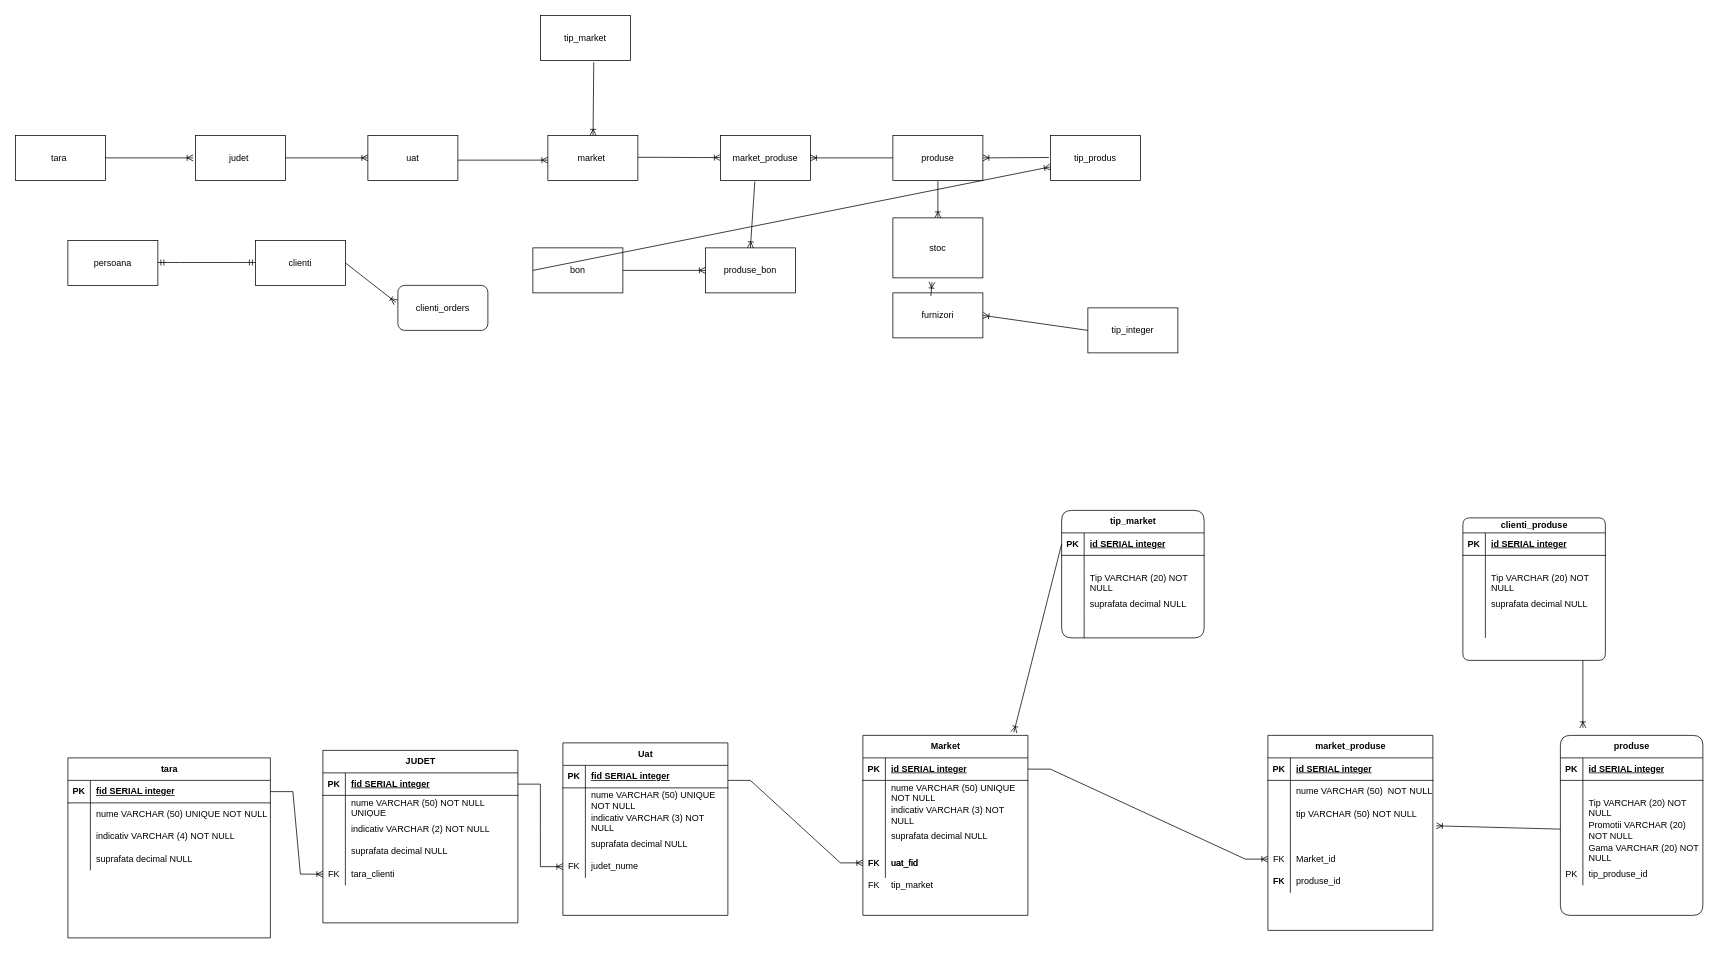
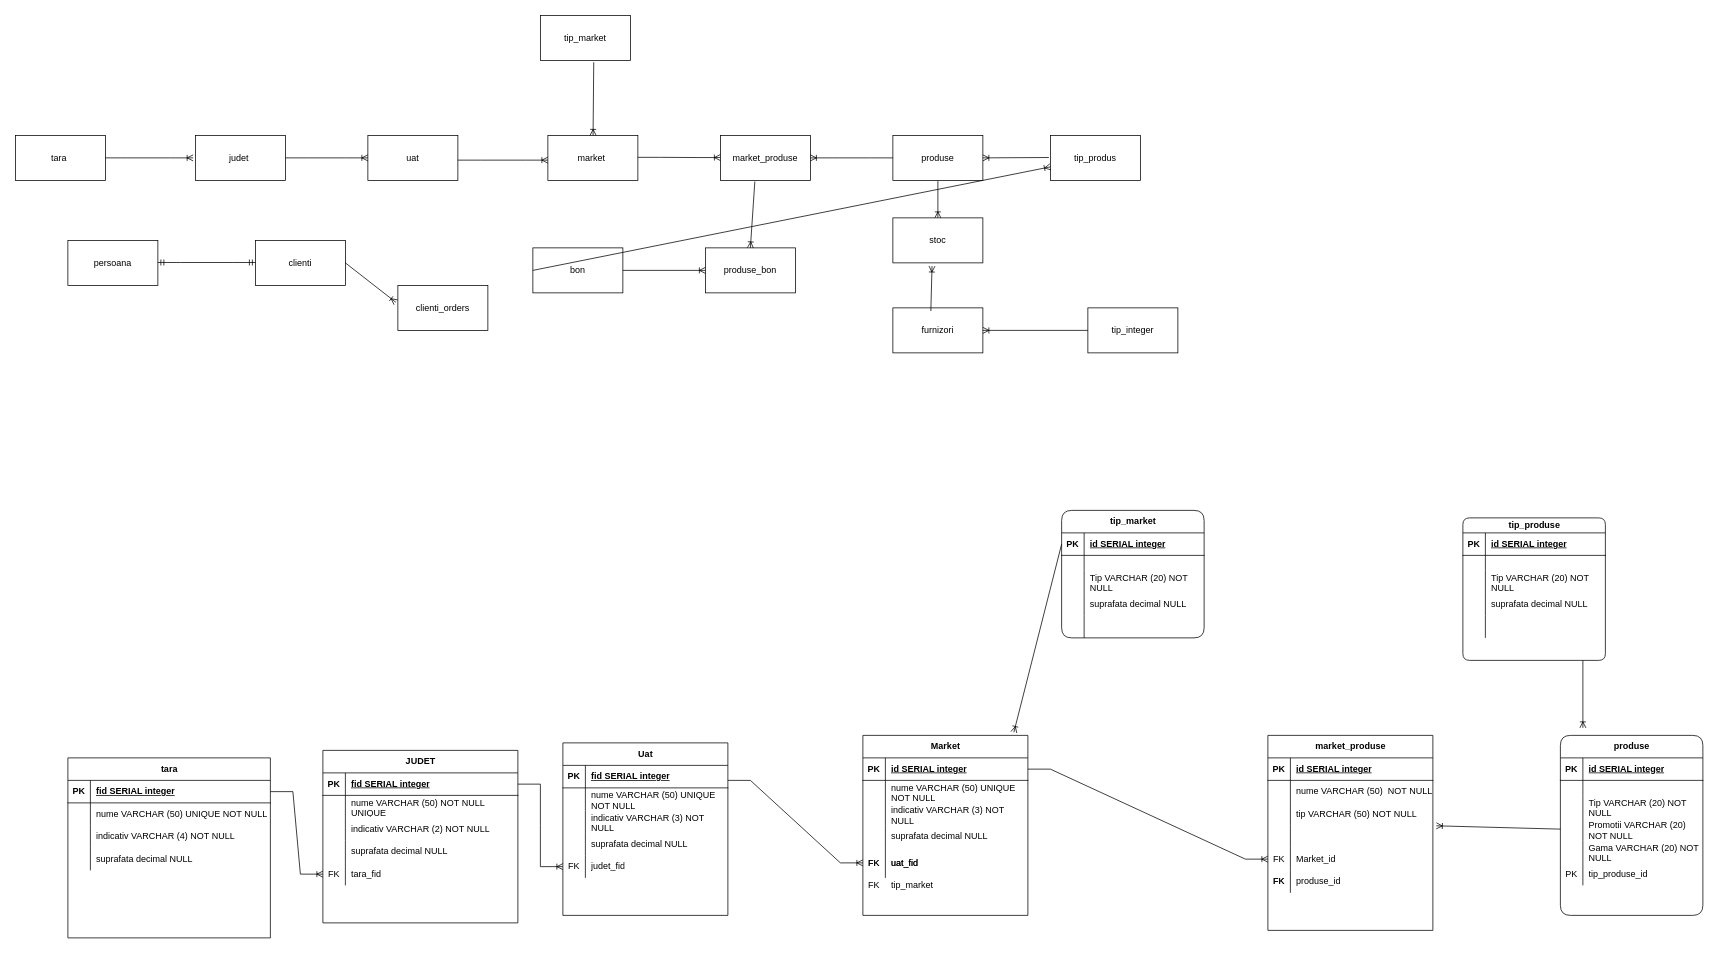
(938, 248) -> (938, 240)
(443, 308) -> (443, 308)
(938, 315) -> (938, 330)
(1535, 525) -> (1535, 525)
(617, 867) -> (613, 867)
(378, 874) -> (370, 874)
